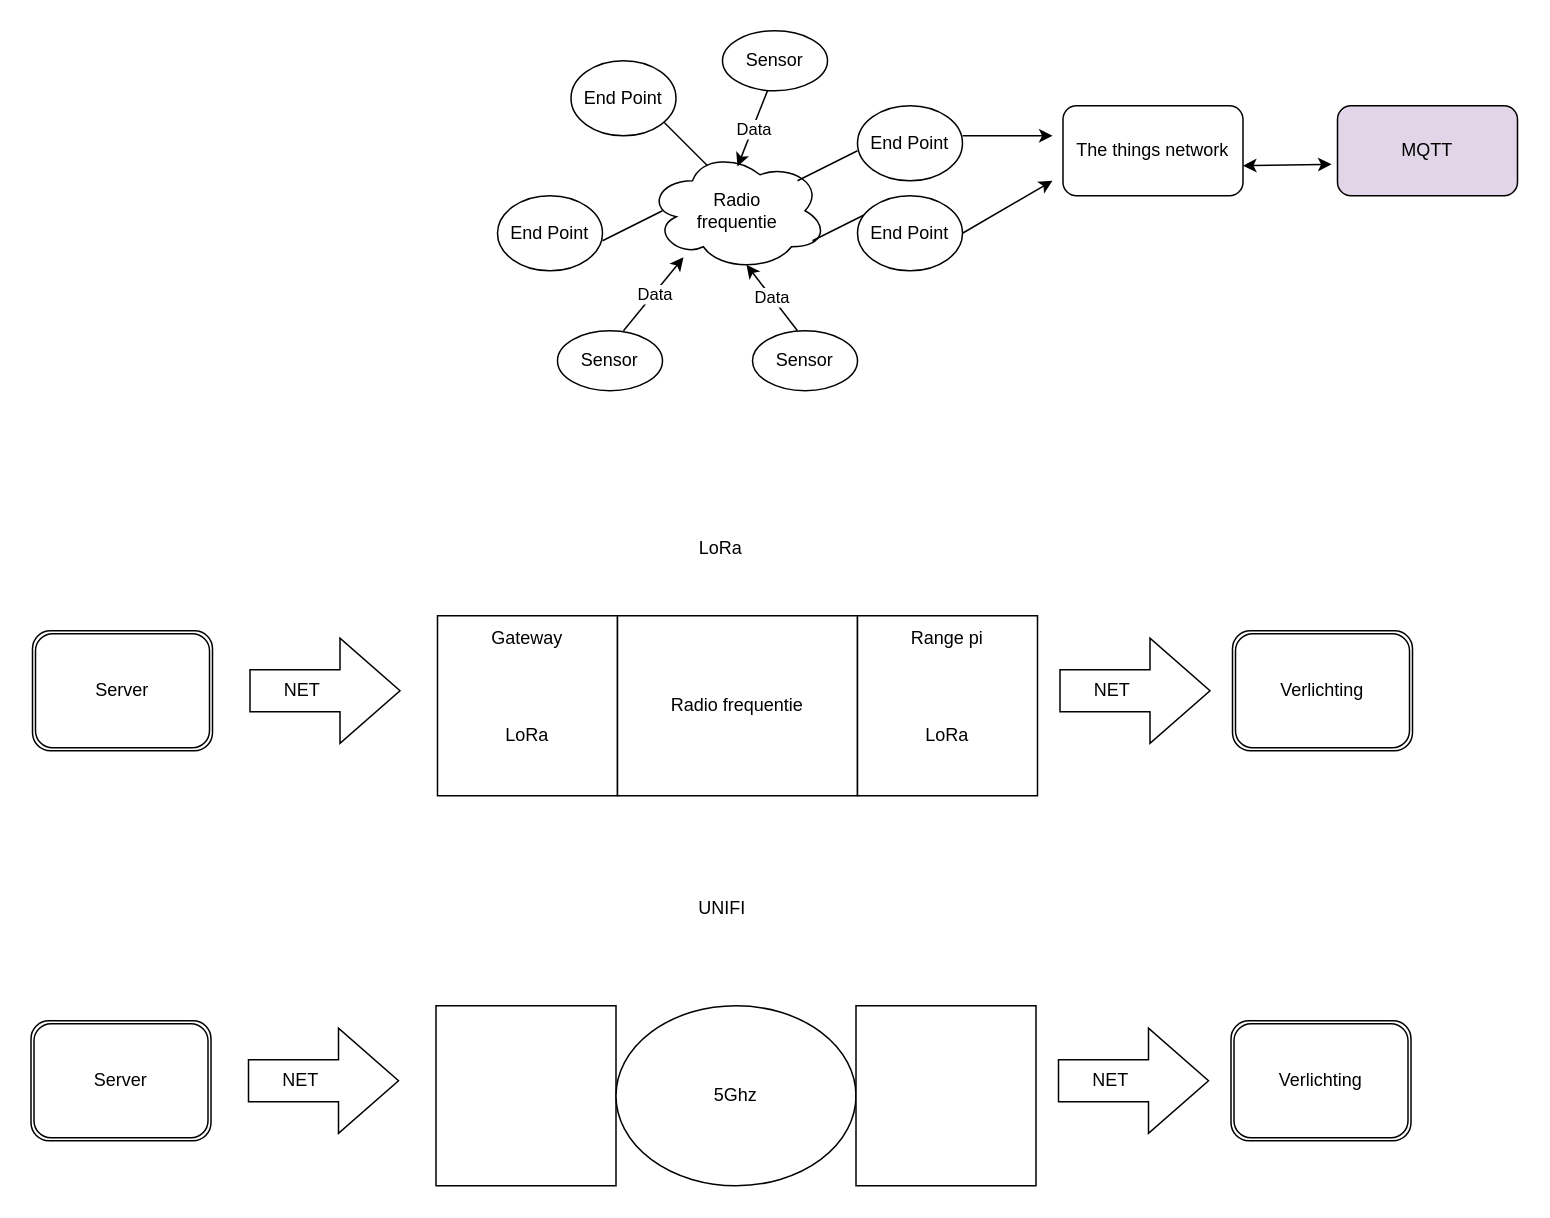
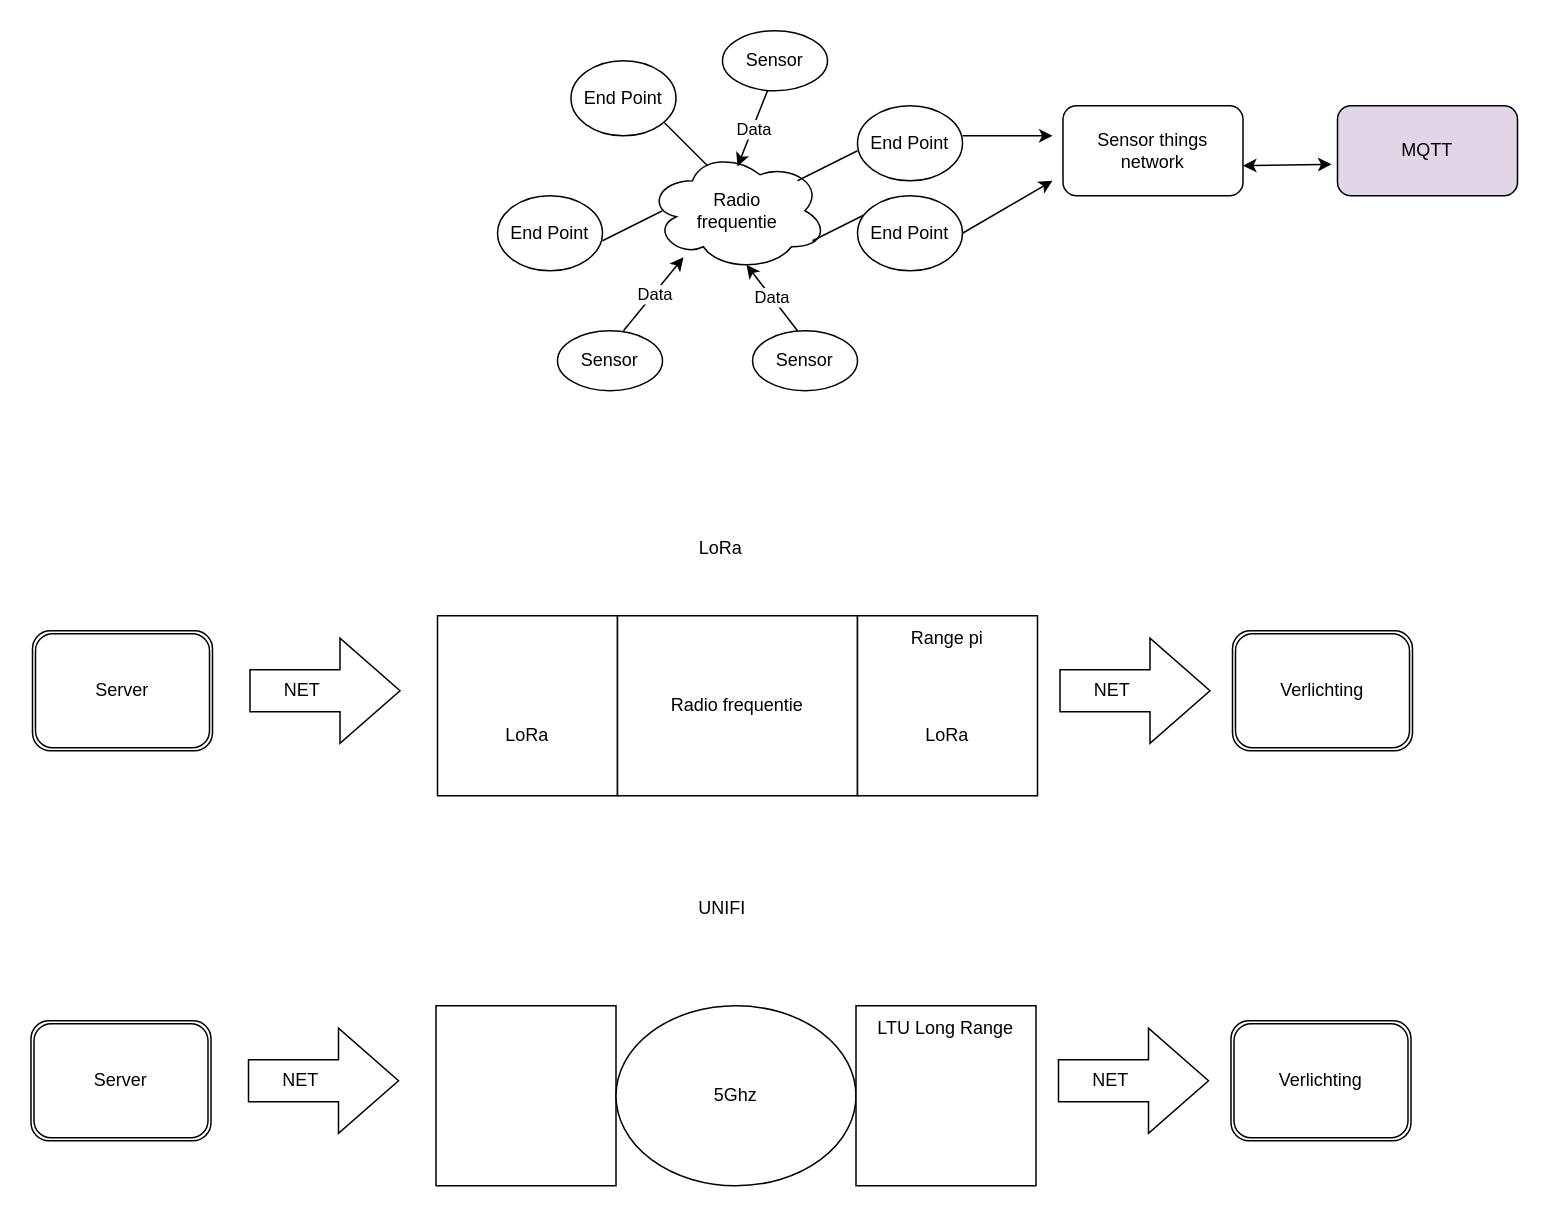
(1153, 151) -> (1153, 151)
(527, 638) -> none
none -> (946, 1028)
